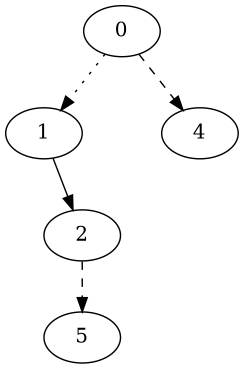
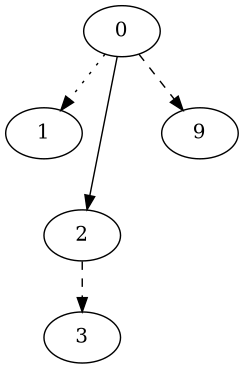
(200, 133) -> (200, 133)
(60, 177) -> (103, 126)
(82, 337) -> (82, 337)
